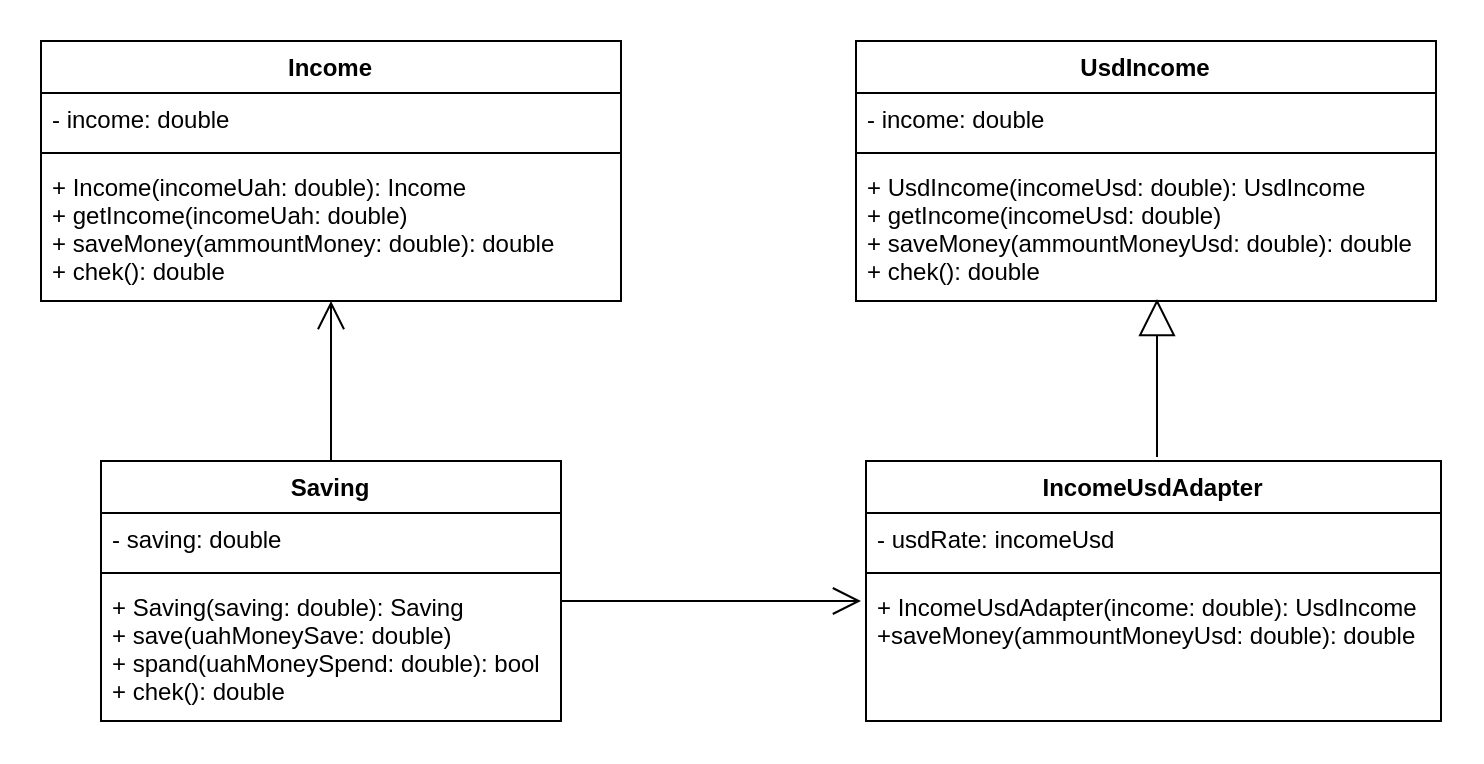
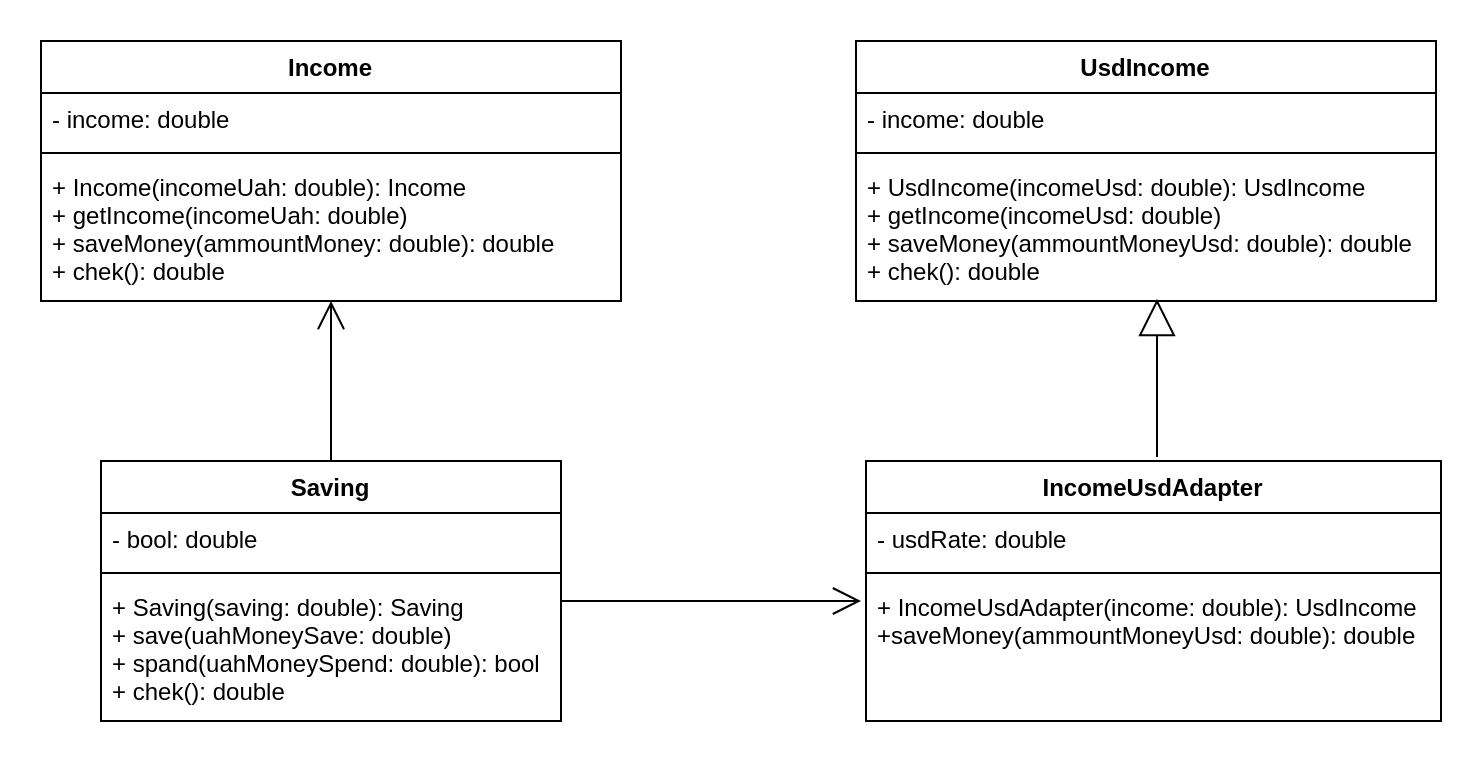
(204, 540) -> (190, 540)
(999, 540) -> (979, 540)
